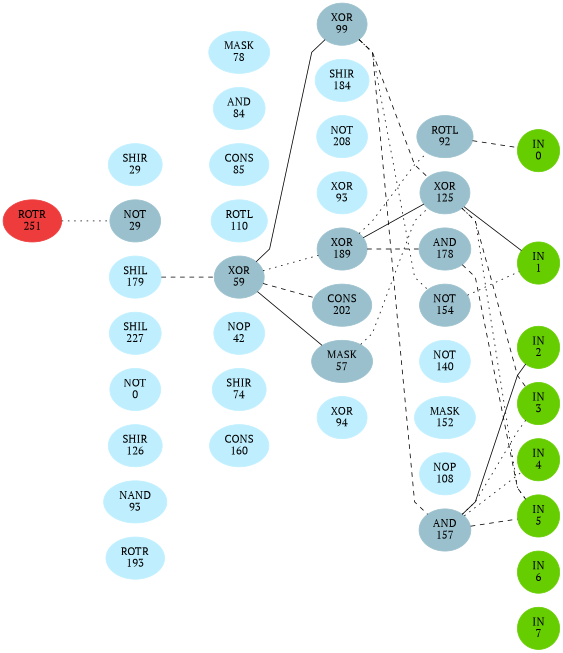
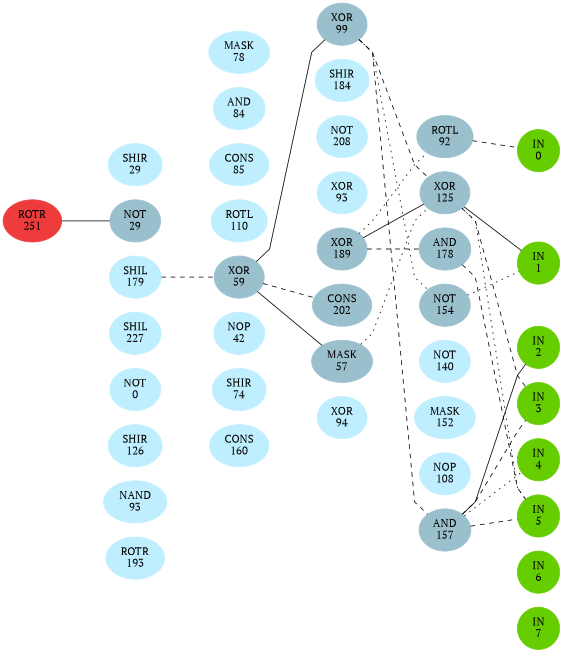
(86, 221) -> (86, 221)
(291, 263) -> none
(495, 468) -> (495, 468)
